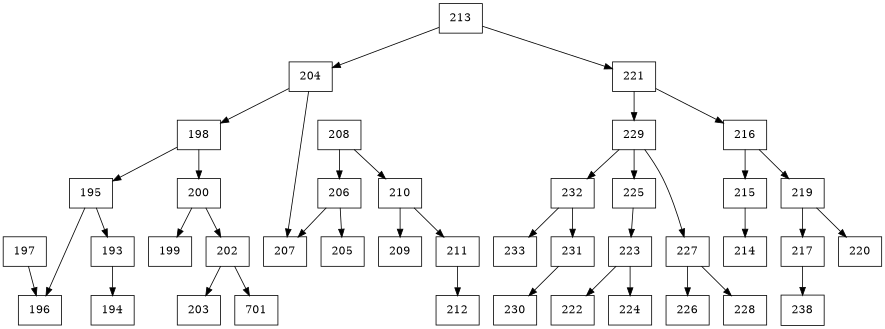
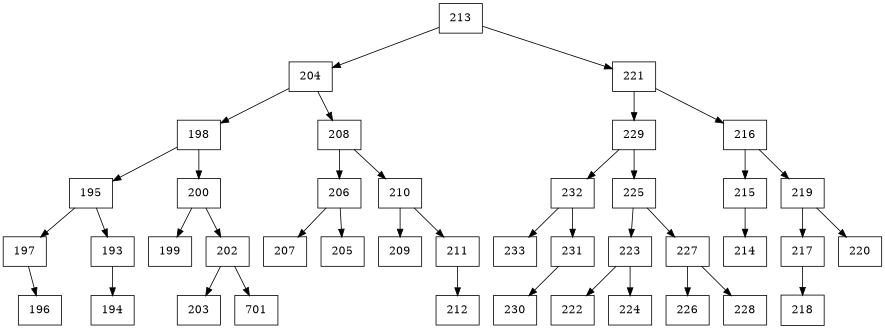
(298, 160) -> (323, 102)
(667, 188) -> (658, 220)
(67, 248) -> (61, 220)
(803, 310) -> (803, 310)
